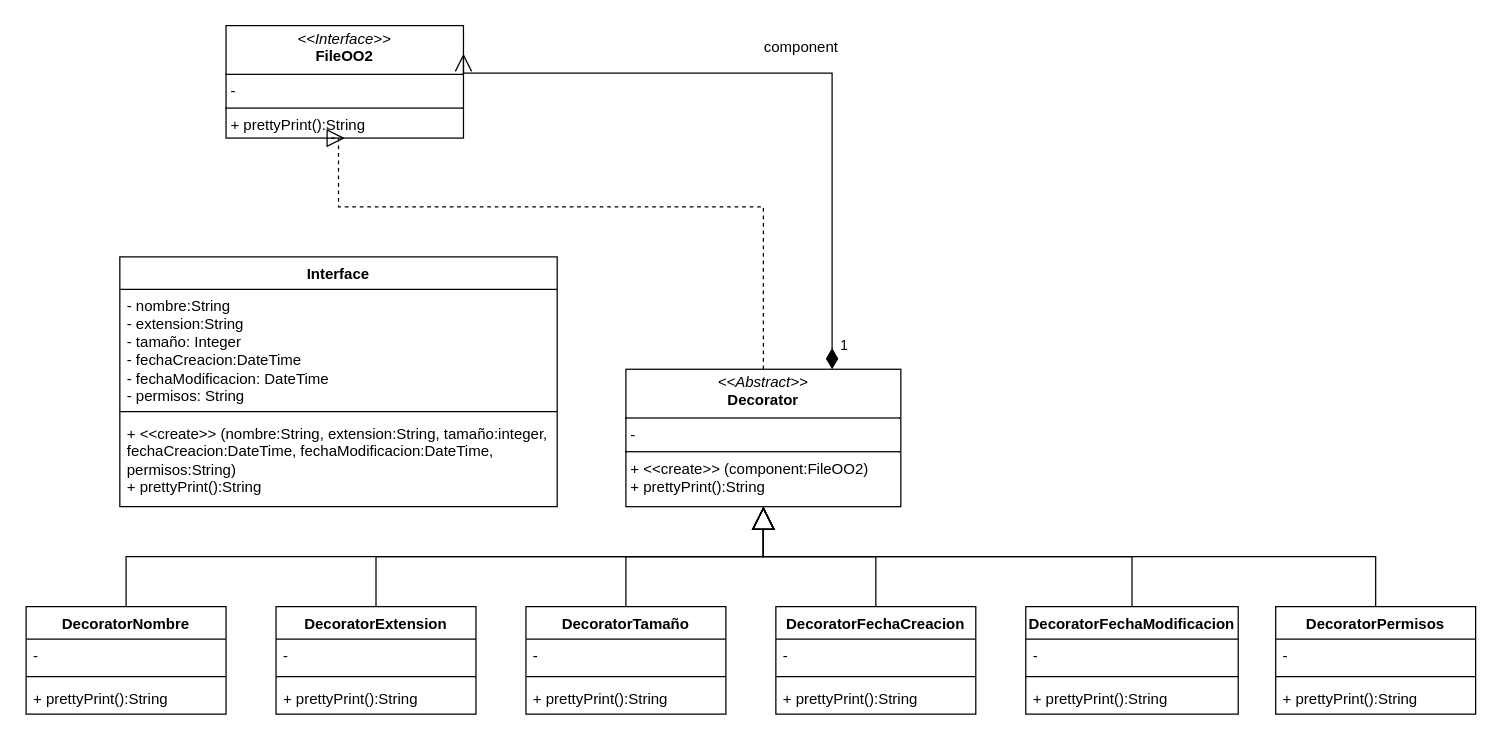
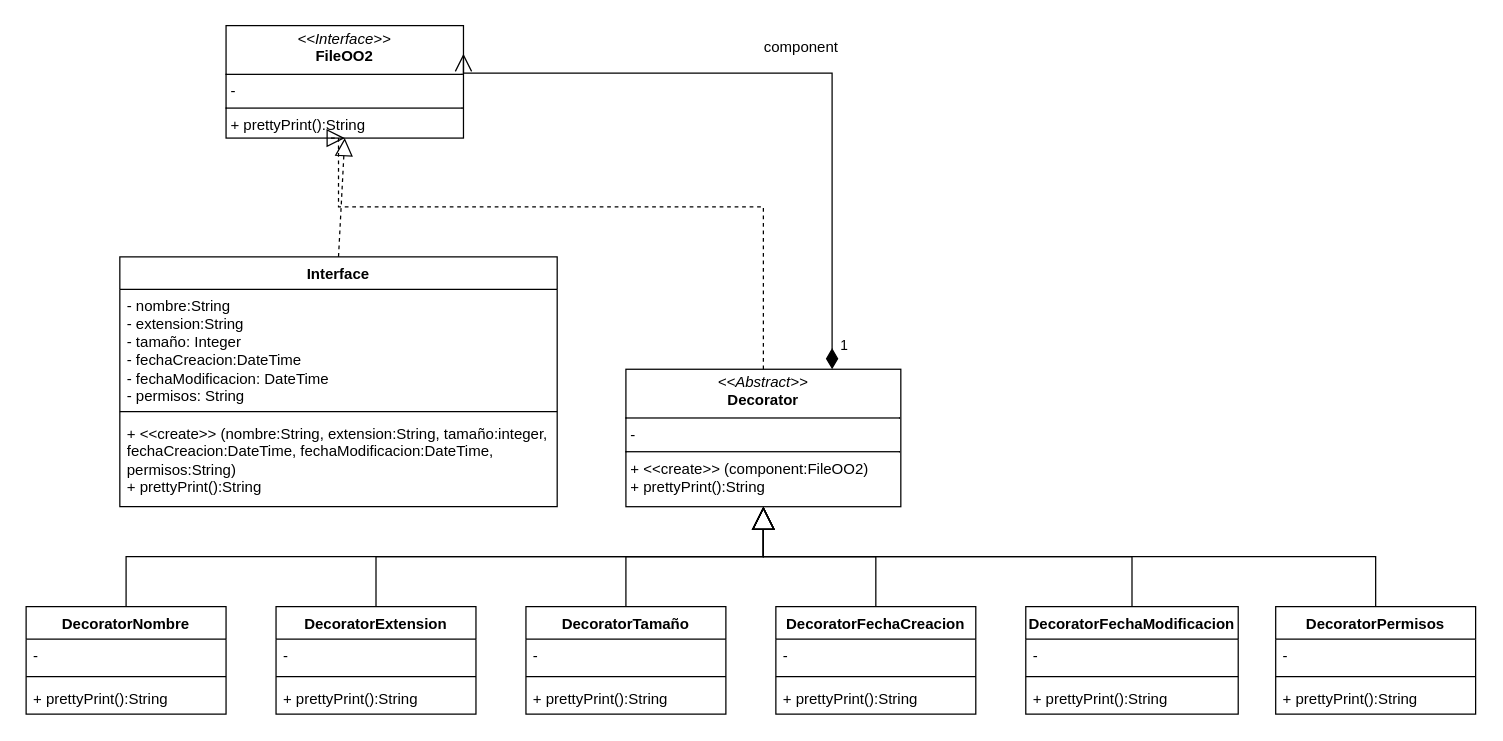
none -> (341, 208)
